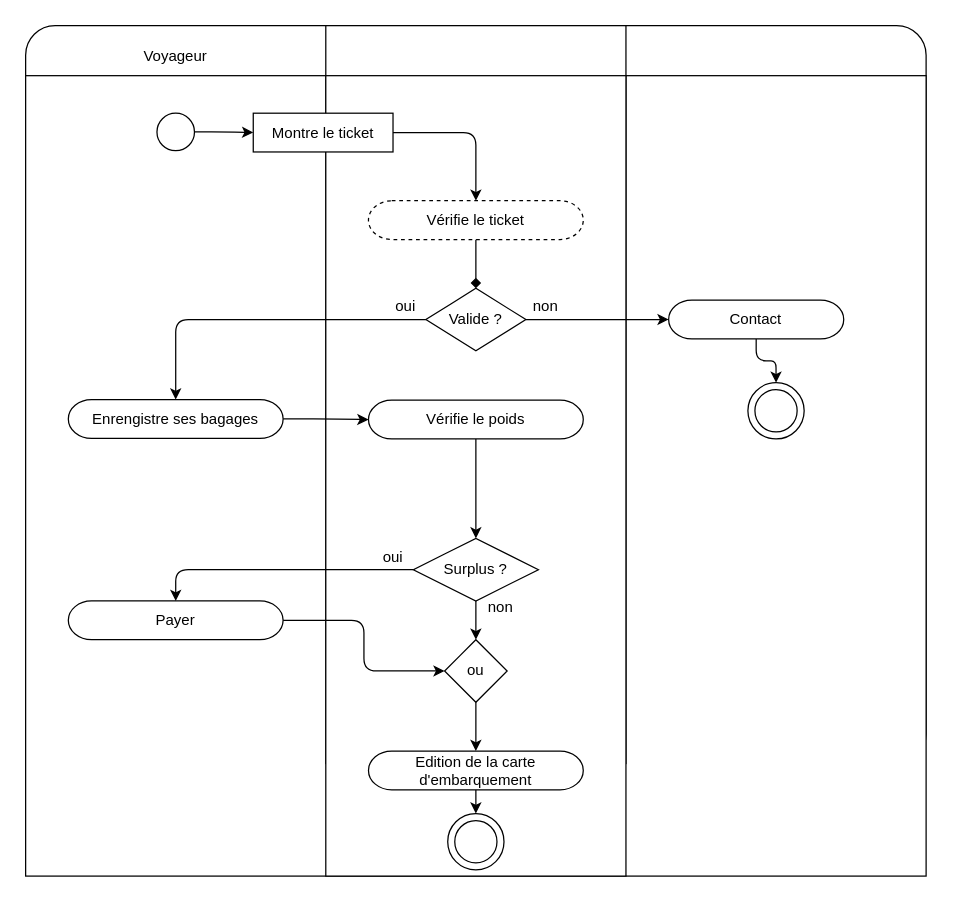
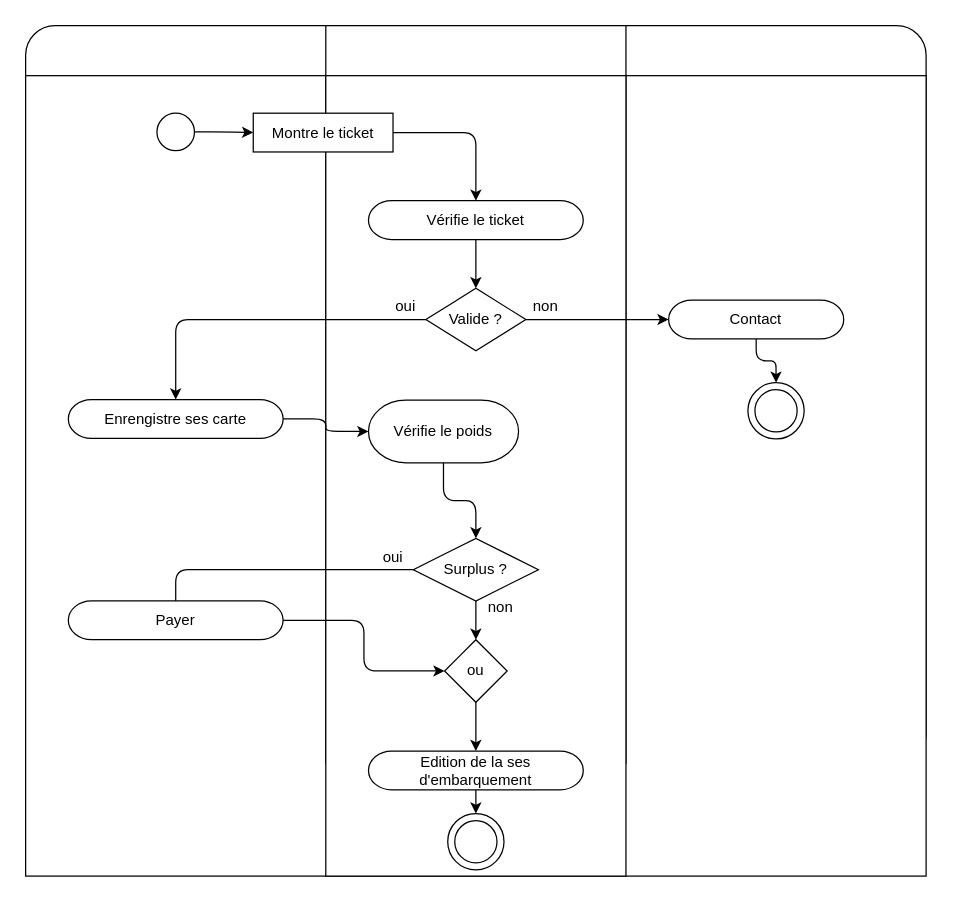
(176, 57) -> none
(476, 220) -> (476, 220)
(476, 277) -> (476, 278)
(176, 419) -> (176, 419)
(476, 419) -> (443, 431)
(176, 591) -> (176, 594)
(476, 771) -> (476, 771)
